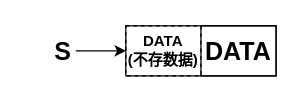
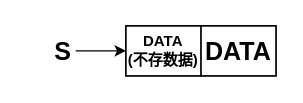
(163, 51) -> (163, 51)
